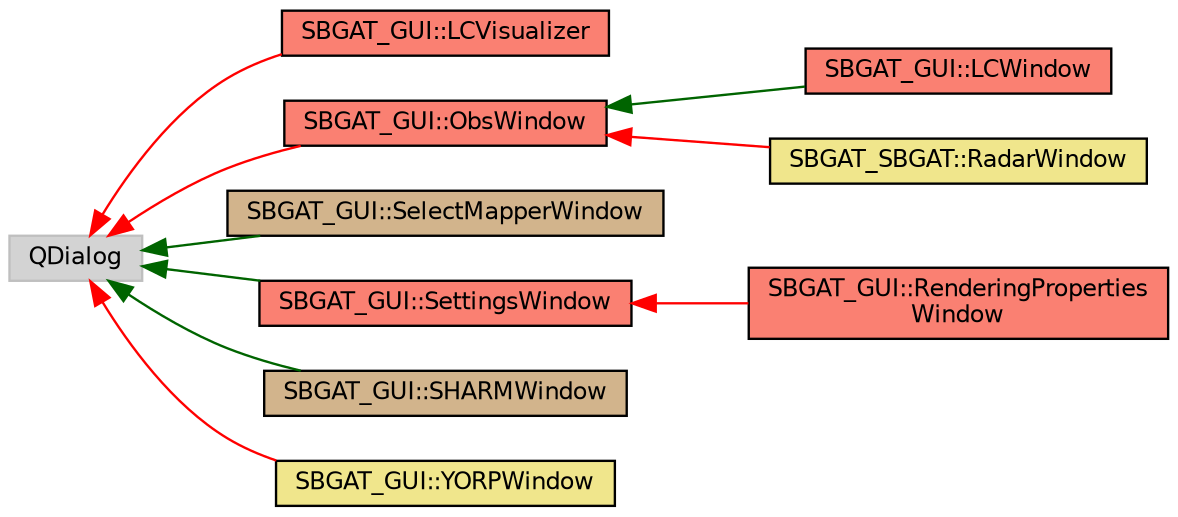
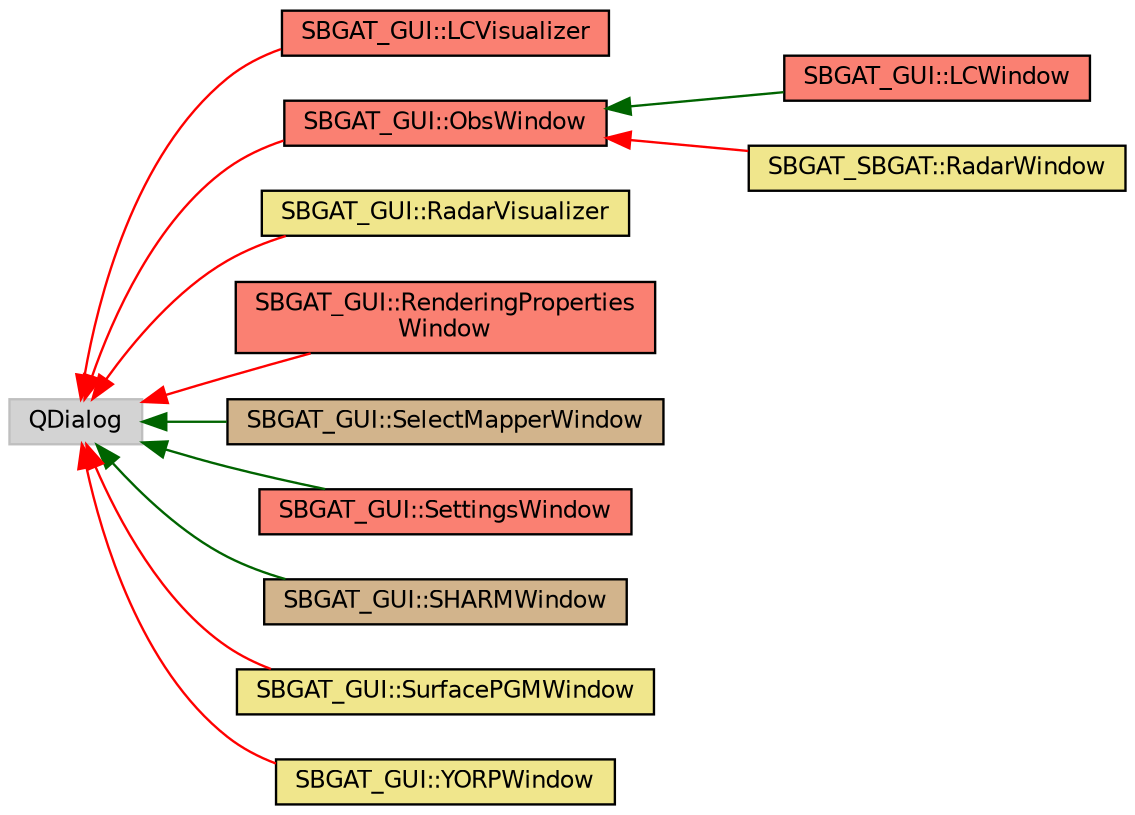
none -> (445, 213)
(702, 303) -> (238, 374)
none -> (445, 692)
